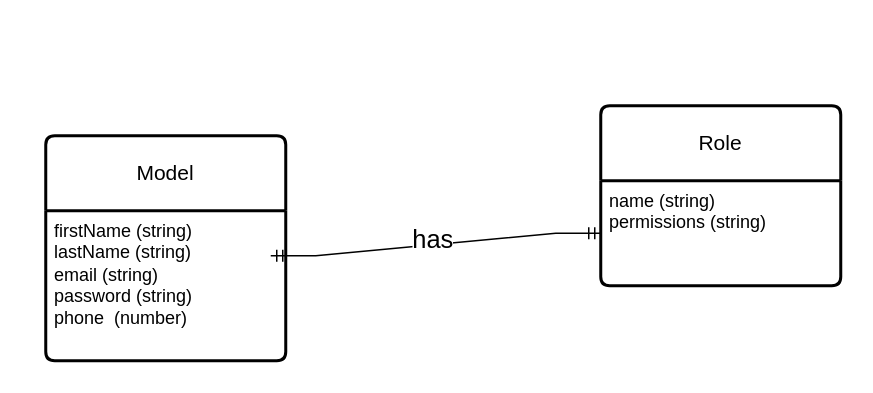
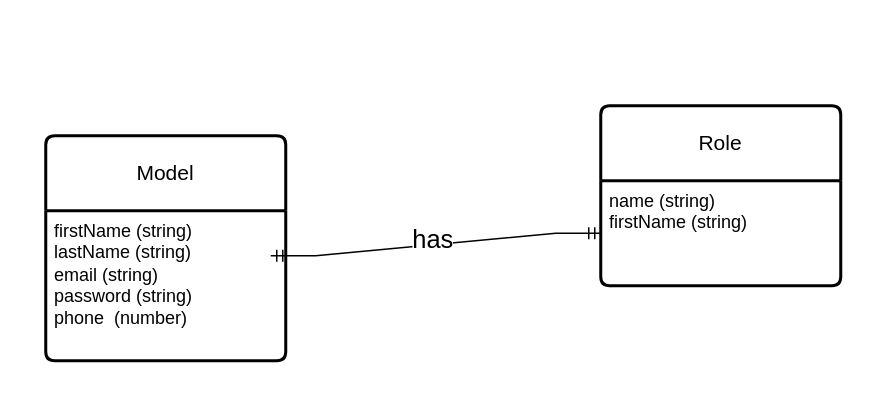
(704, 213) -> (696, 213)
